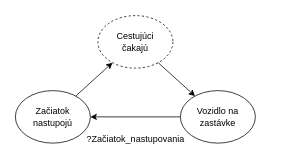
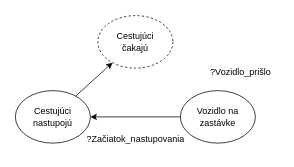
none -> (240, 72)
(175, 78) -> none
(53, 117) -> (53, 117)
